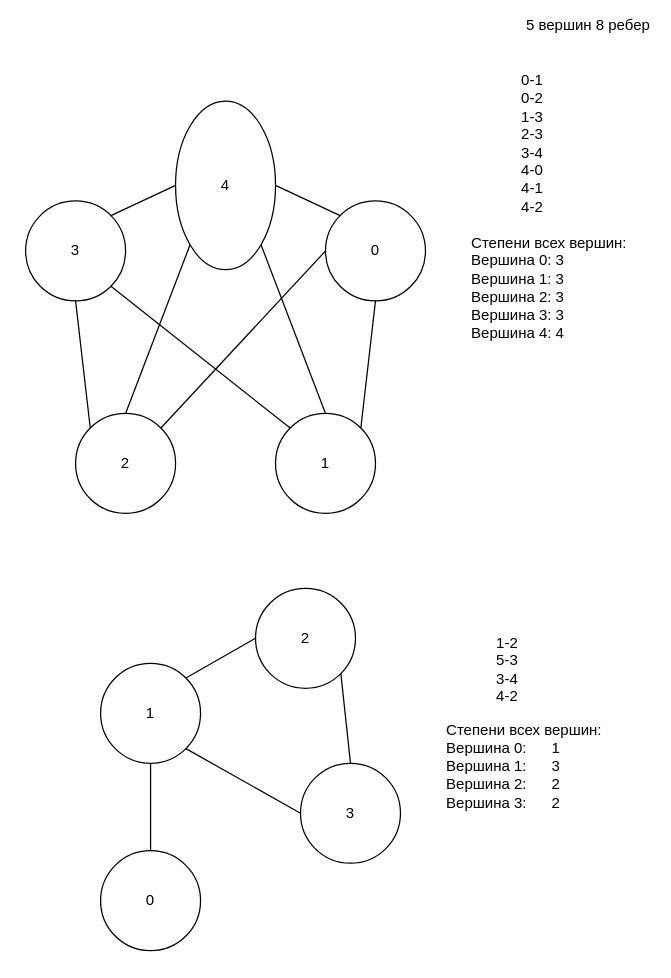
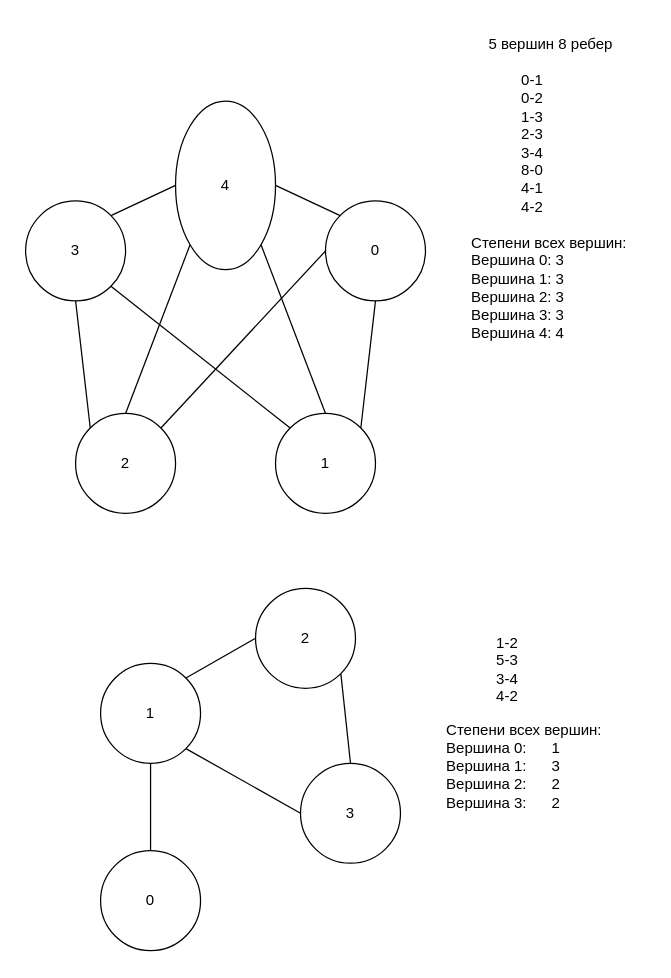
(588, 26) -> (551, 44)
(534, 144) -> (534, 144)
